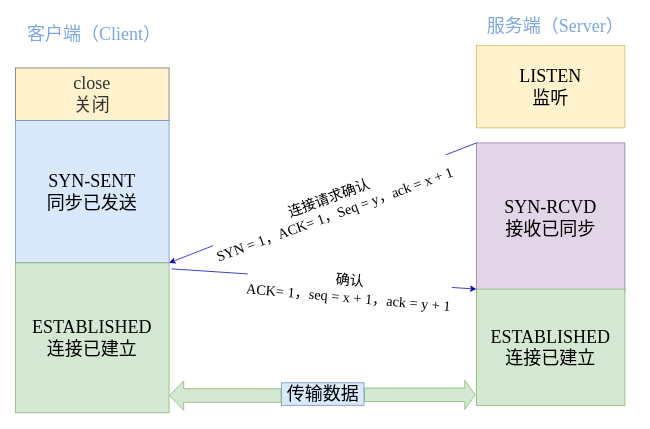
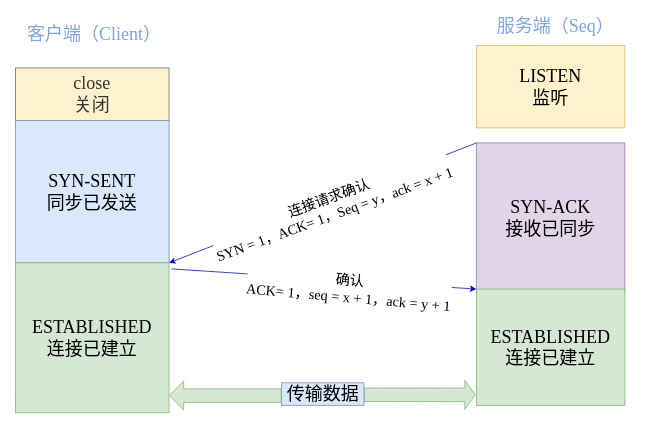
(556, 27) -> (556, 27)
(551, 218) -> (551, 218)
